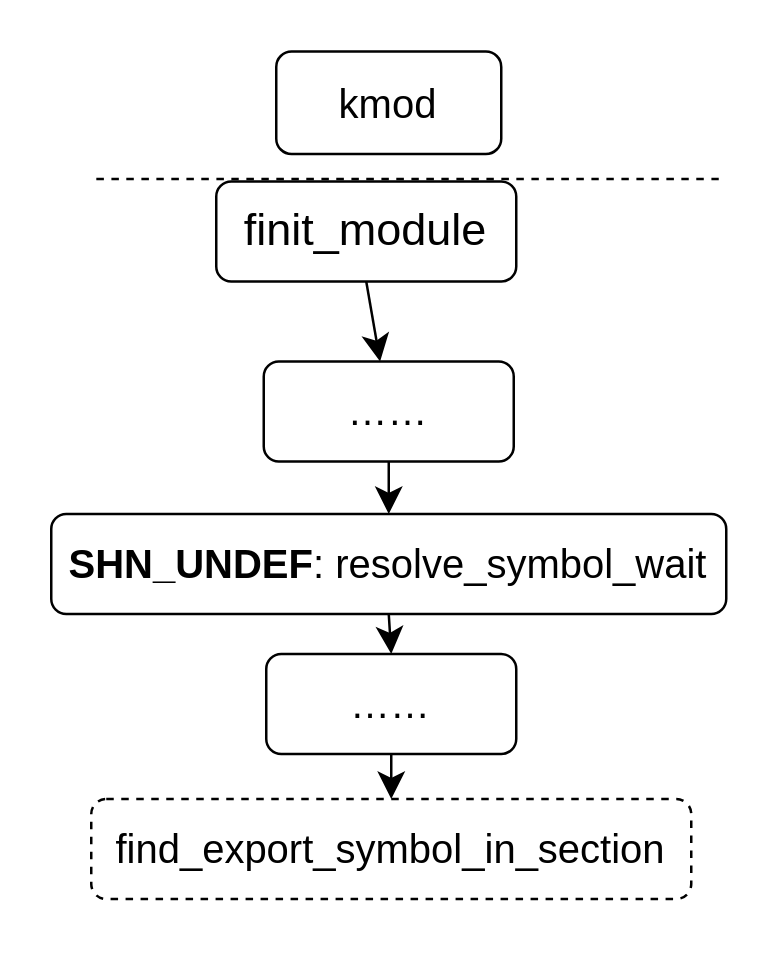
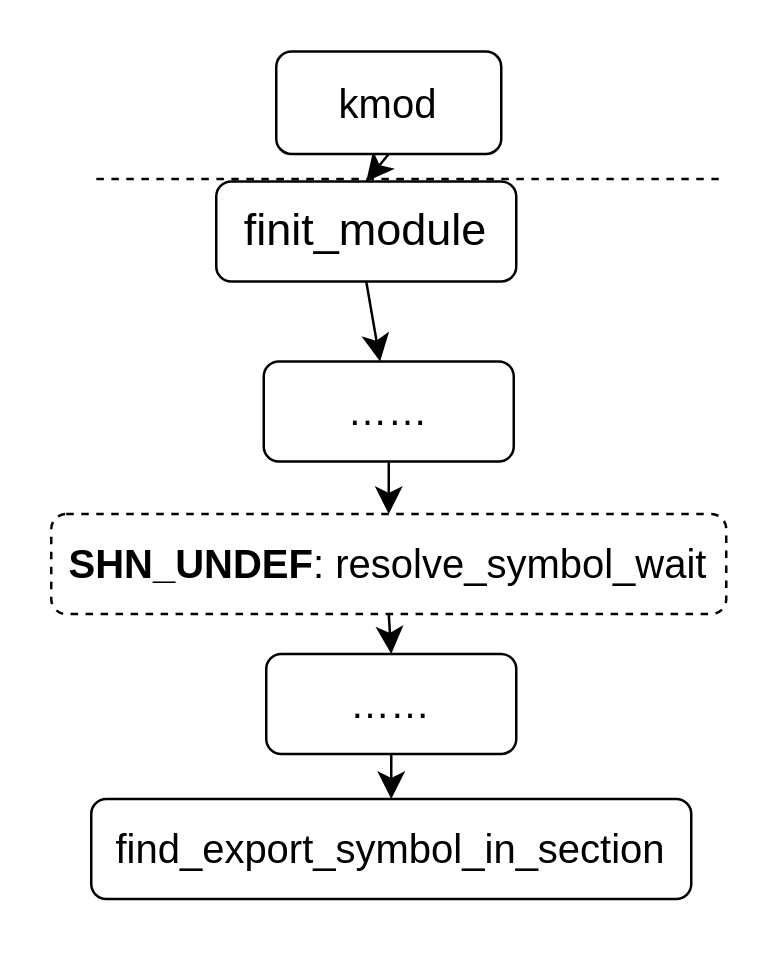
none -> (384, 159)
(389, 564) -> (389, 564)
(391, 849) -> (391, 849)
